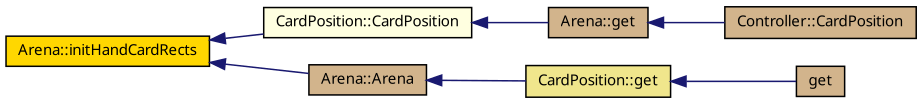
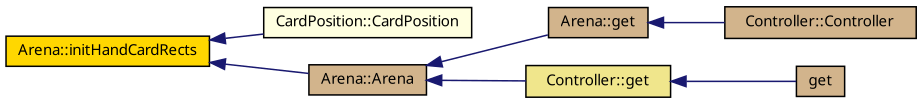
(518, 23) -> (495, 48)
(821, 23) -> (821, 23)
(598, 81) -> (598, 81)
